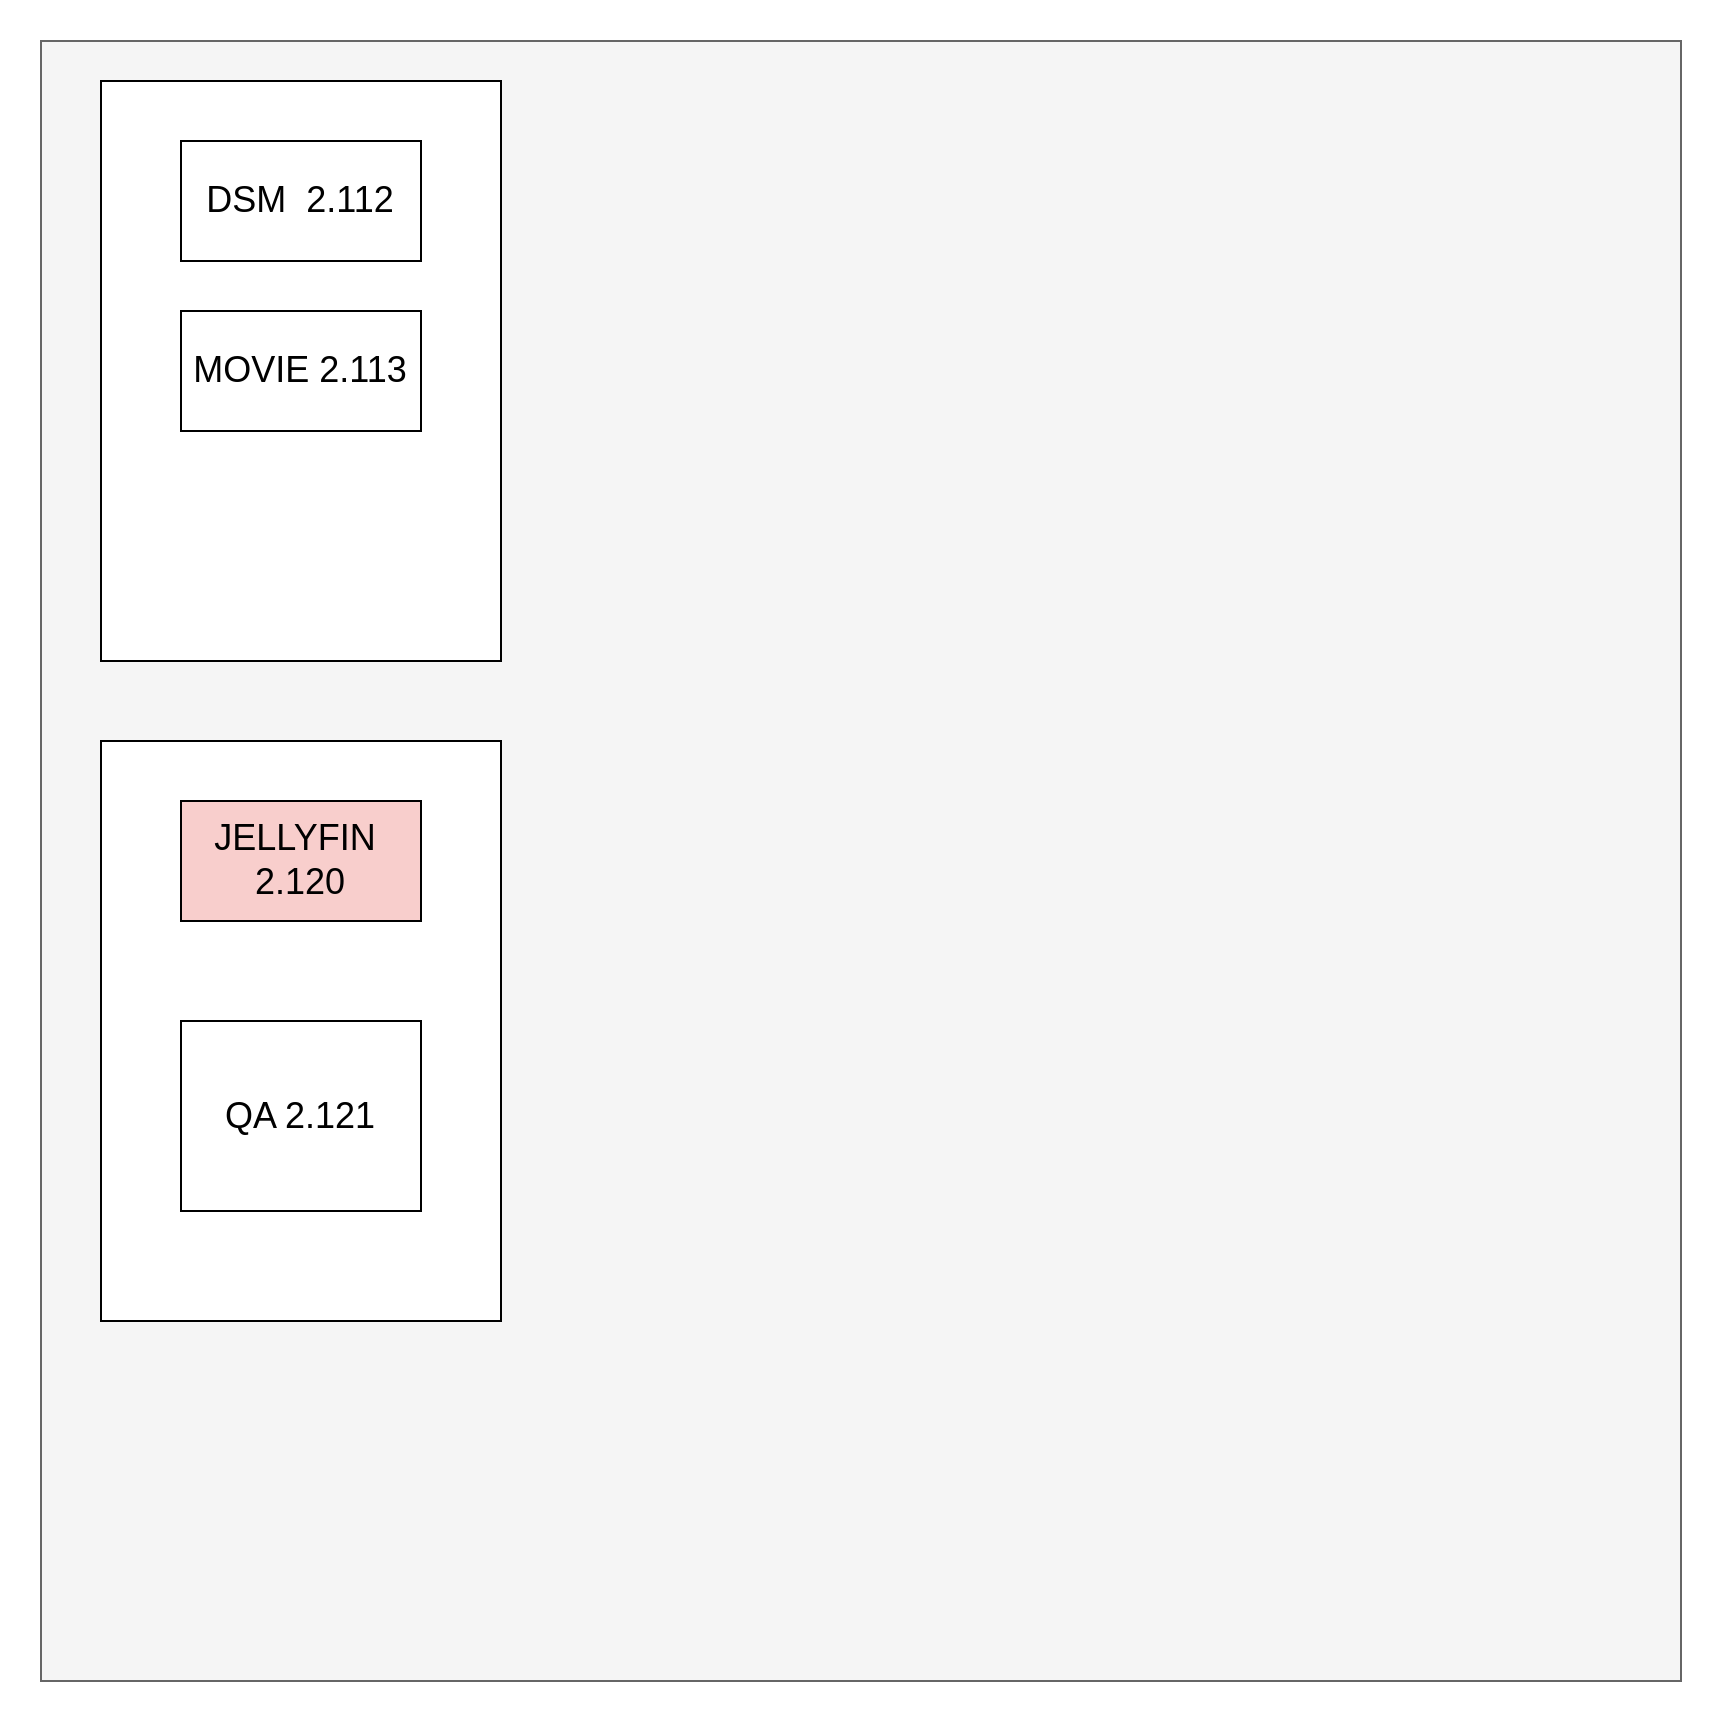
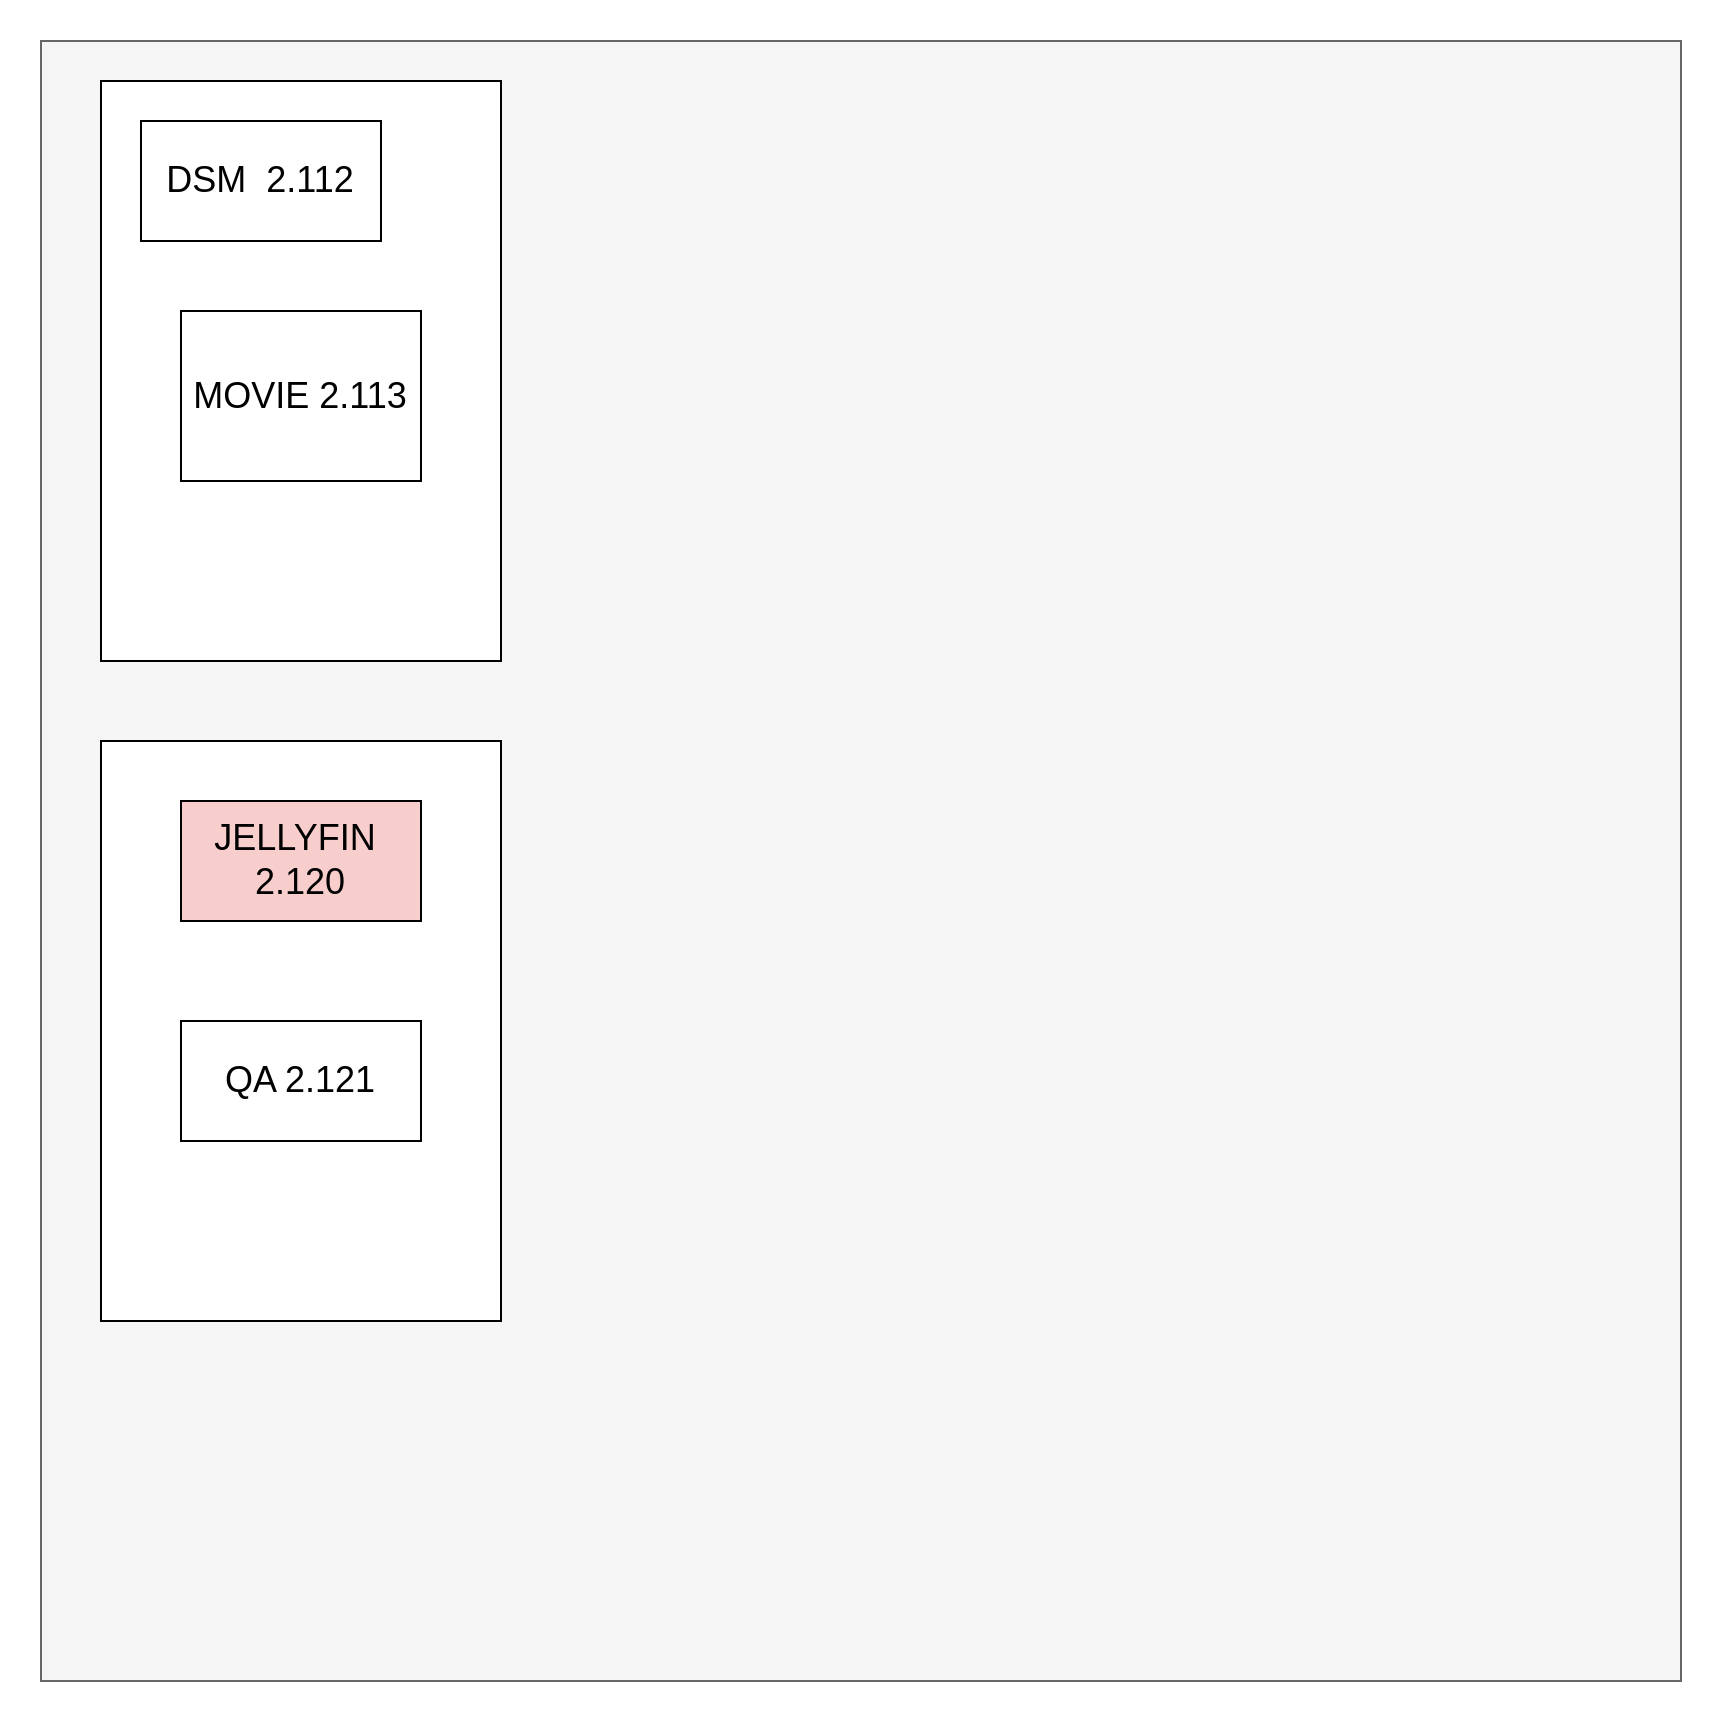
(301, 201) -> (261, 181)
(301, 371) -> (301, 396)
(301, 1116) -> (301, 1081)
